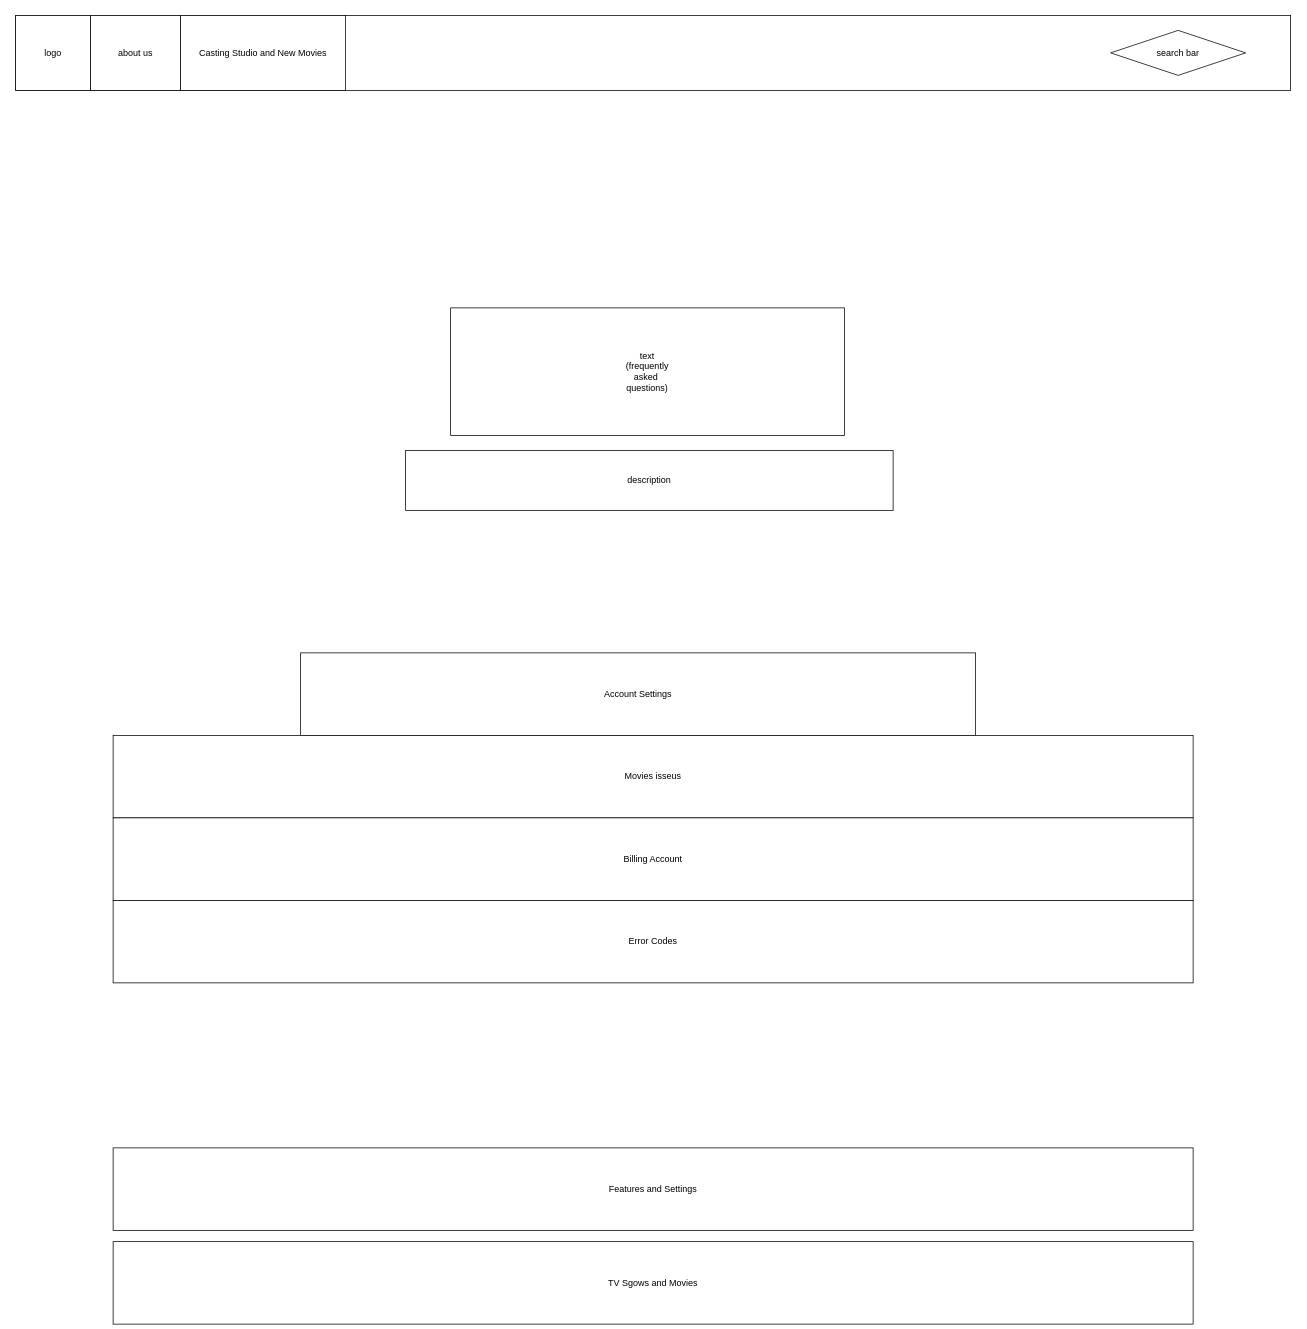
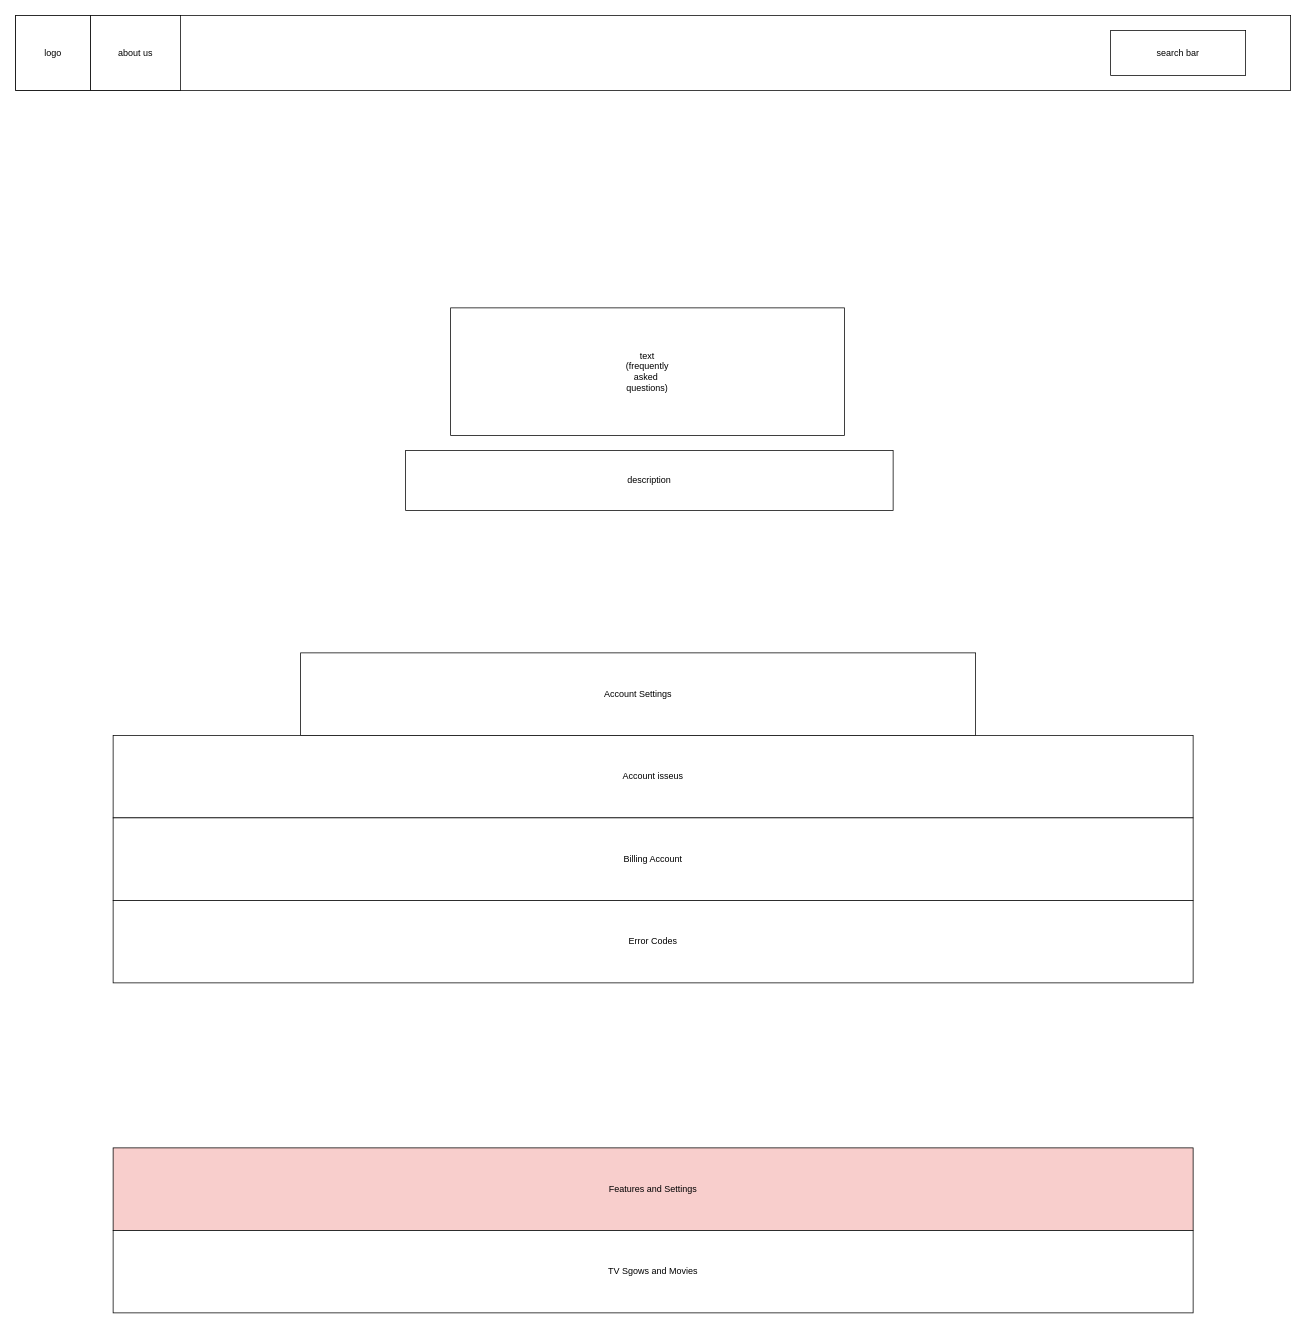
(263, 53) -> none
(1178, 53) -> (1178, 53)
(653, 777) -> (653, 777)
(653, 1189) -> (653, 1189)
(653, 1283) -> (653, 1272)
